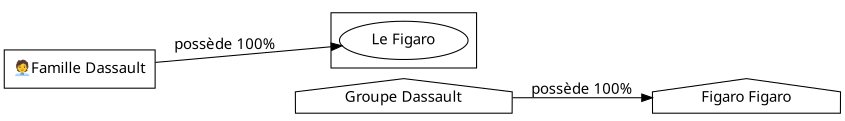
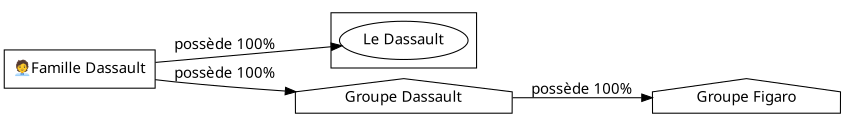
(404, 40) -> (404, 40)
none -> (220, 86)
(746, 98) -> (746, 98)
